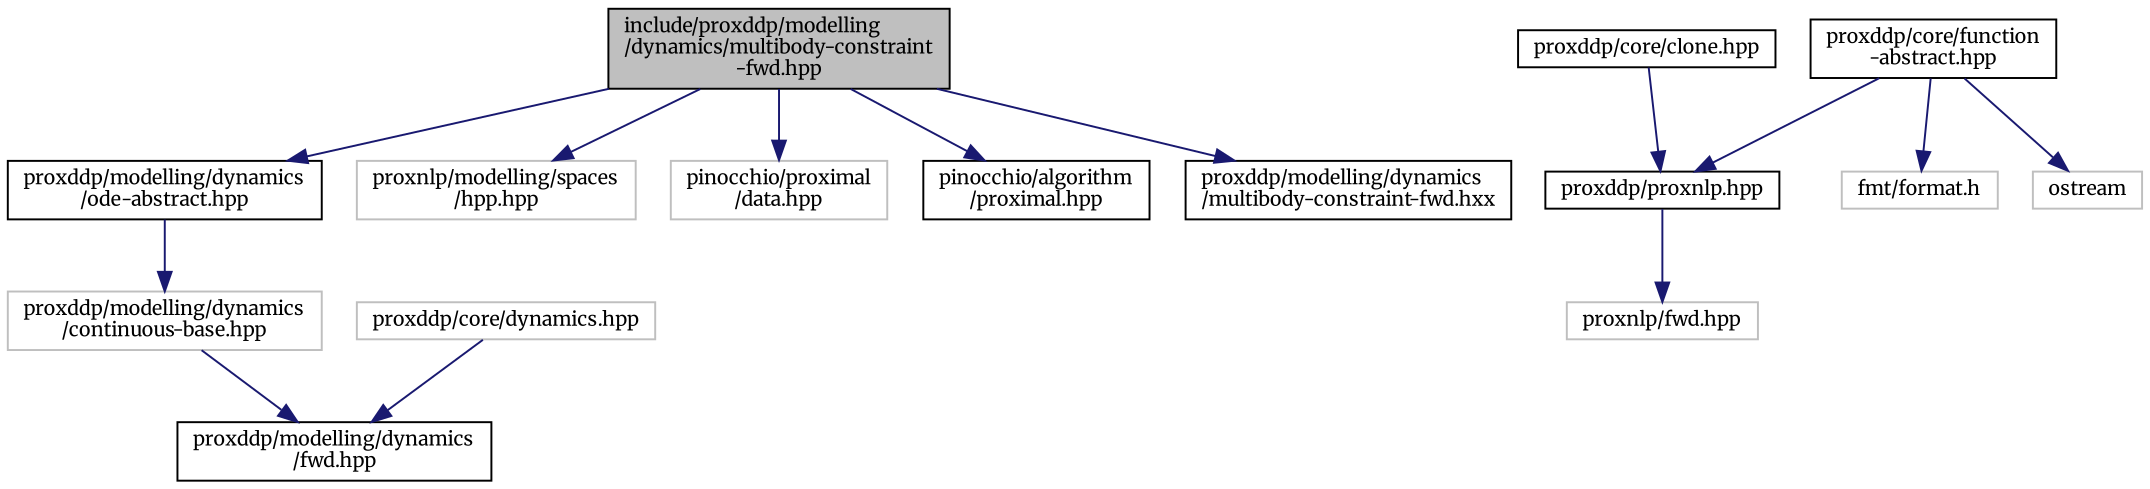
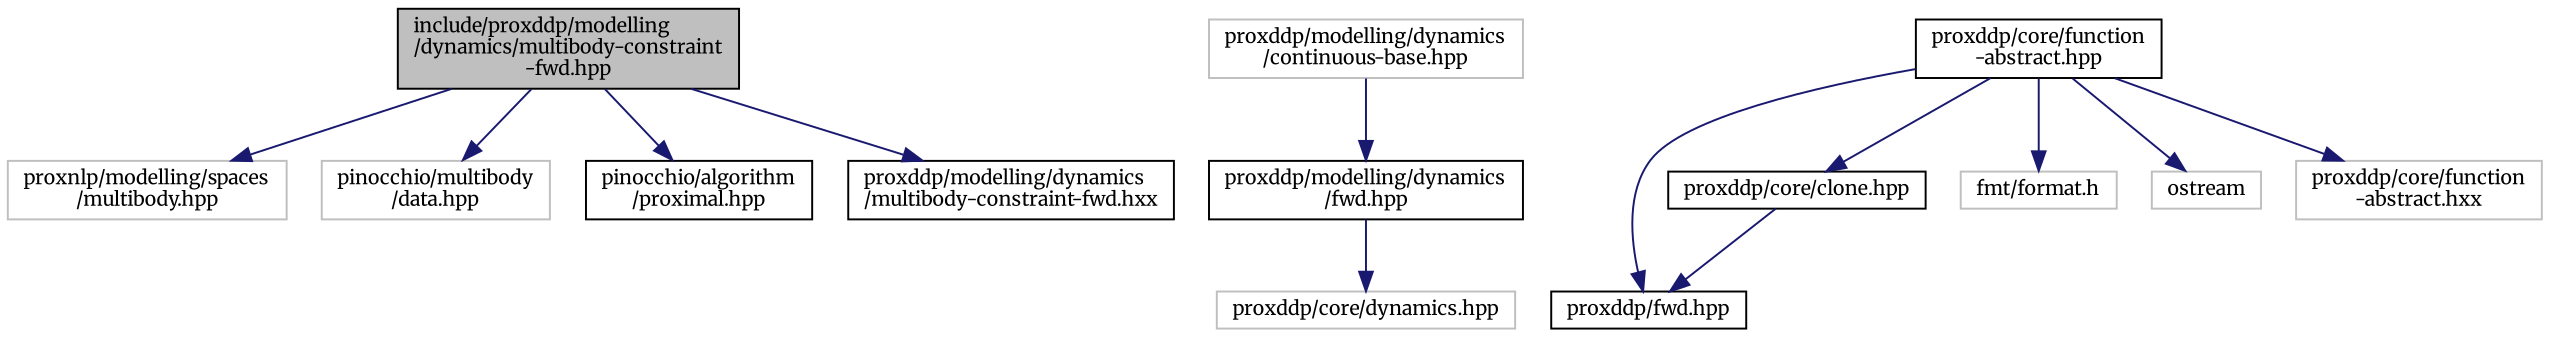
none -> (1917, 120)
(165, 190) -> none
(496, 190) -> (147, 190)
(779, 190) -> (436, 190)
(1662, 190) -> (1649, 310)
none -> (2419, 190)
(1662, 321) -> none
(435, 375) -> (1366, 245)
